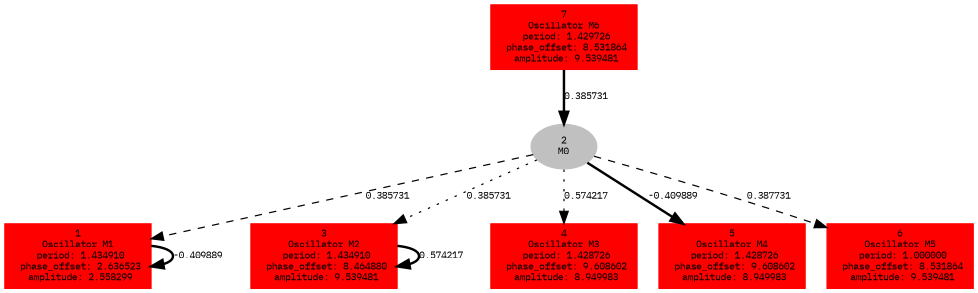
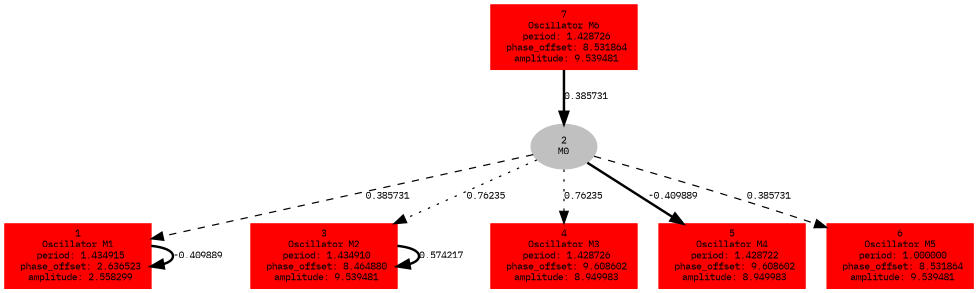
(564, 37) -> (564, 37)
(491, 196) -> (489, 196)
(589, 196) -> (586, 196)
(772, 196) -> (772, 196)
(78, 256) -> (78, 256)
(732, 256) -> (732, 256)
